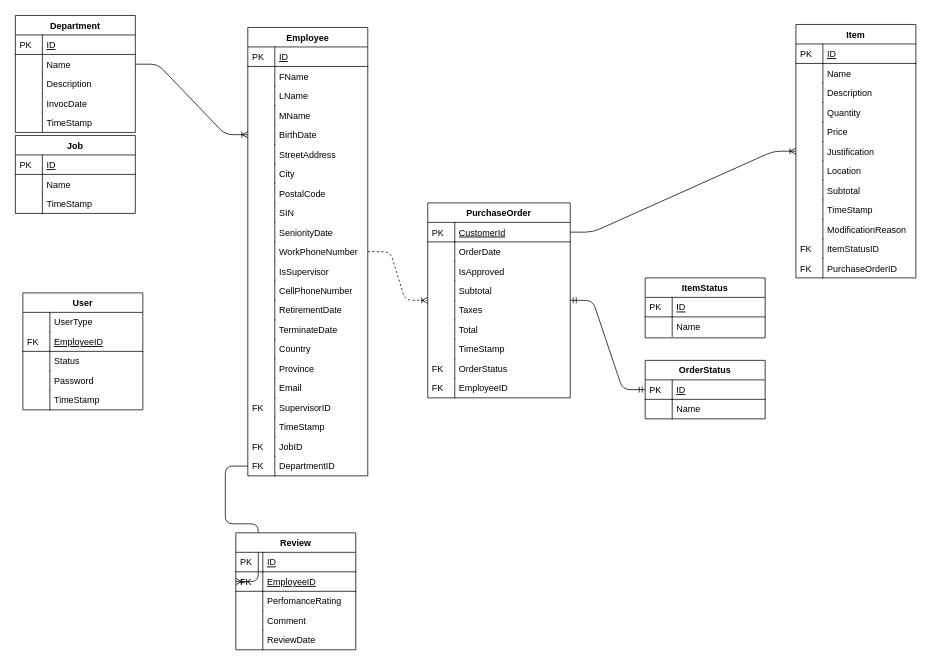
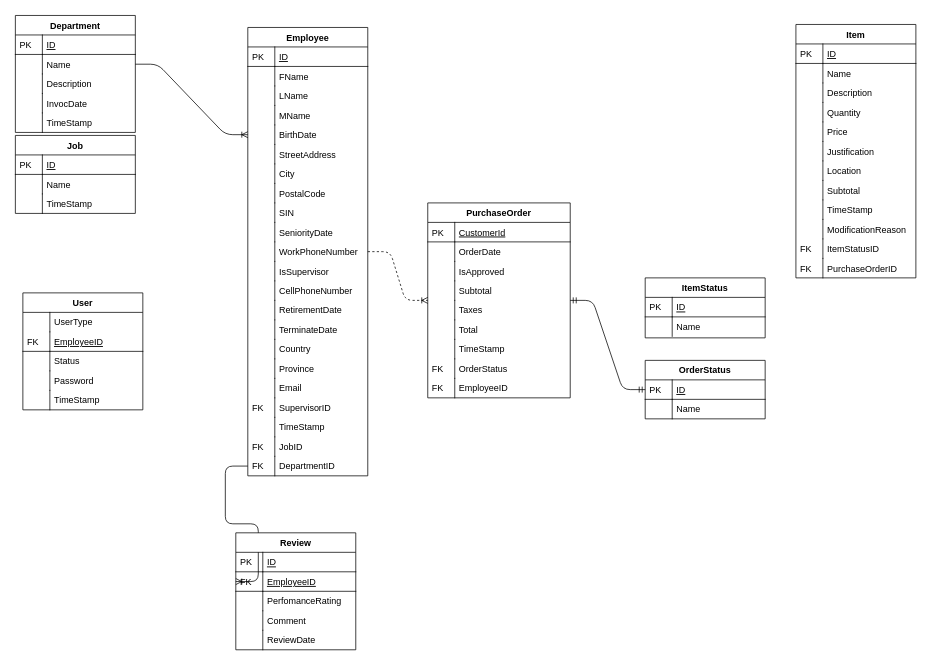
(683, 192) -> none
